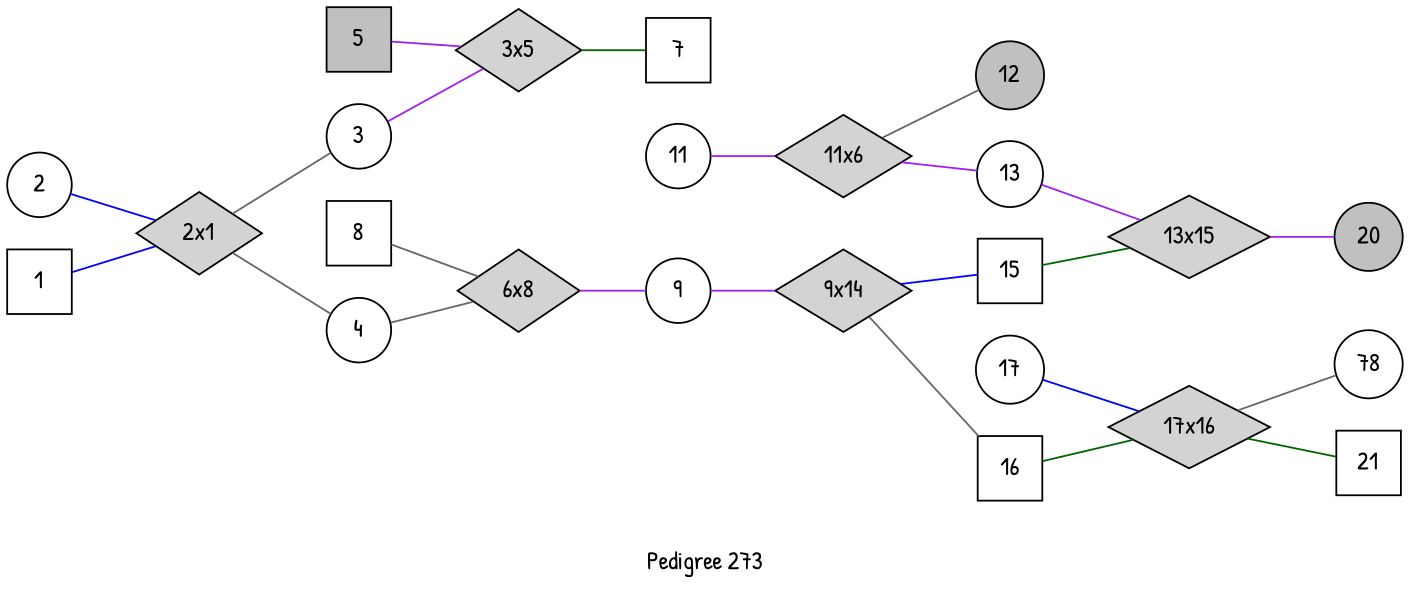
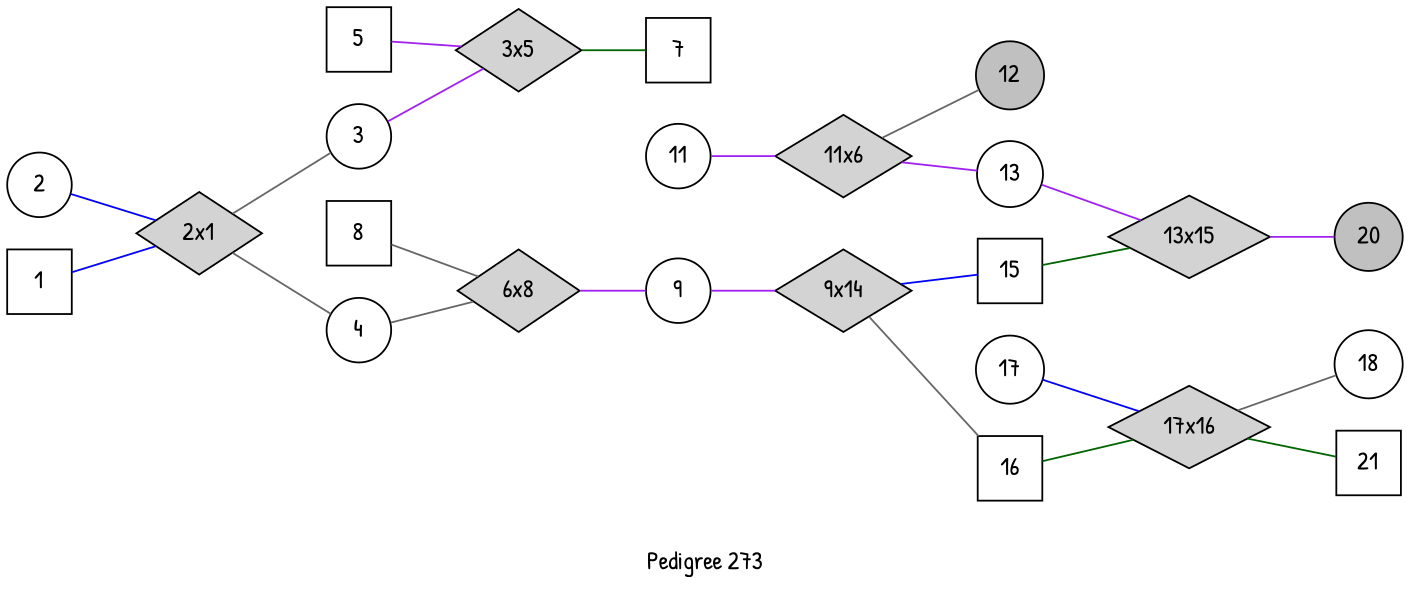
(359, 39) -> (359, 39)
(1369, 364) -> (1369, 364)
